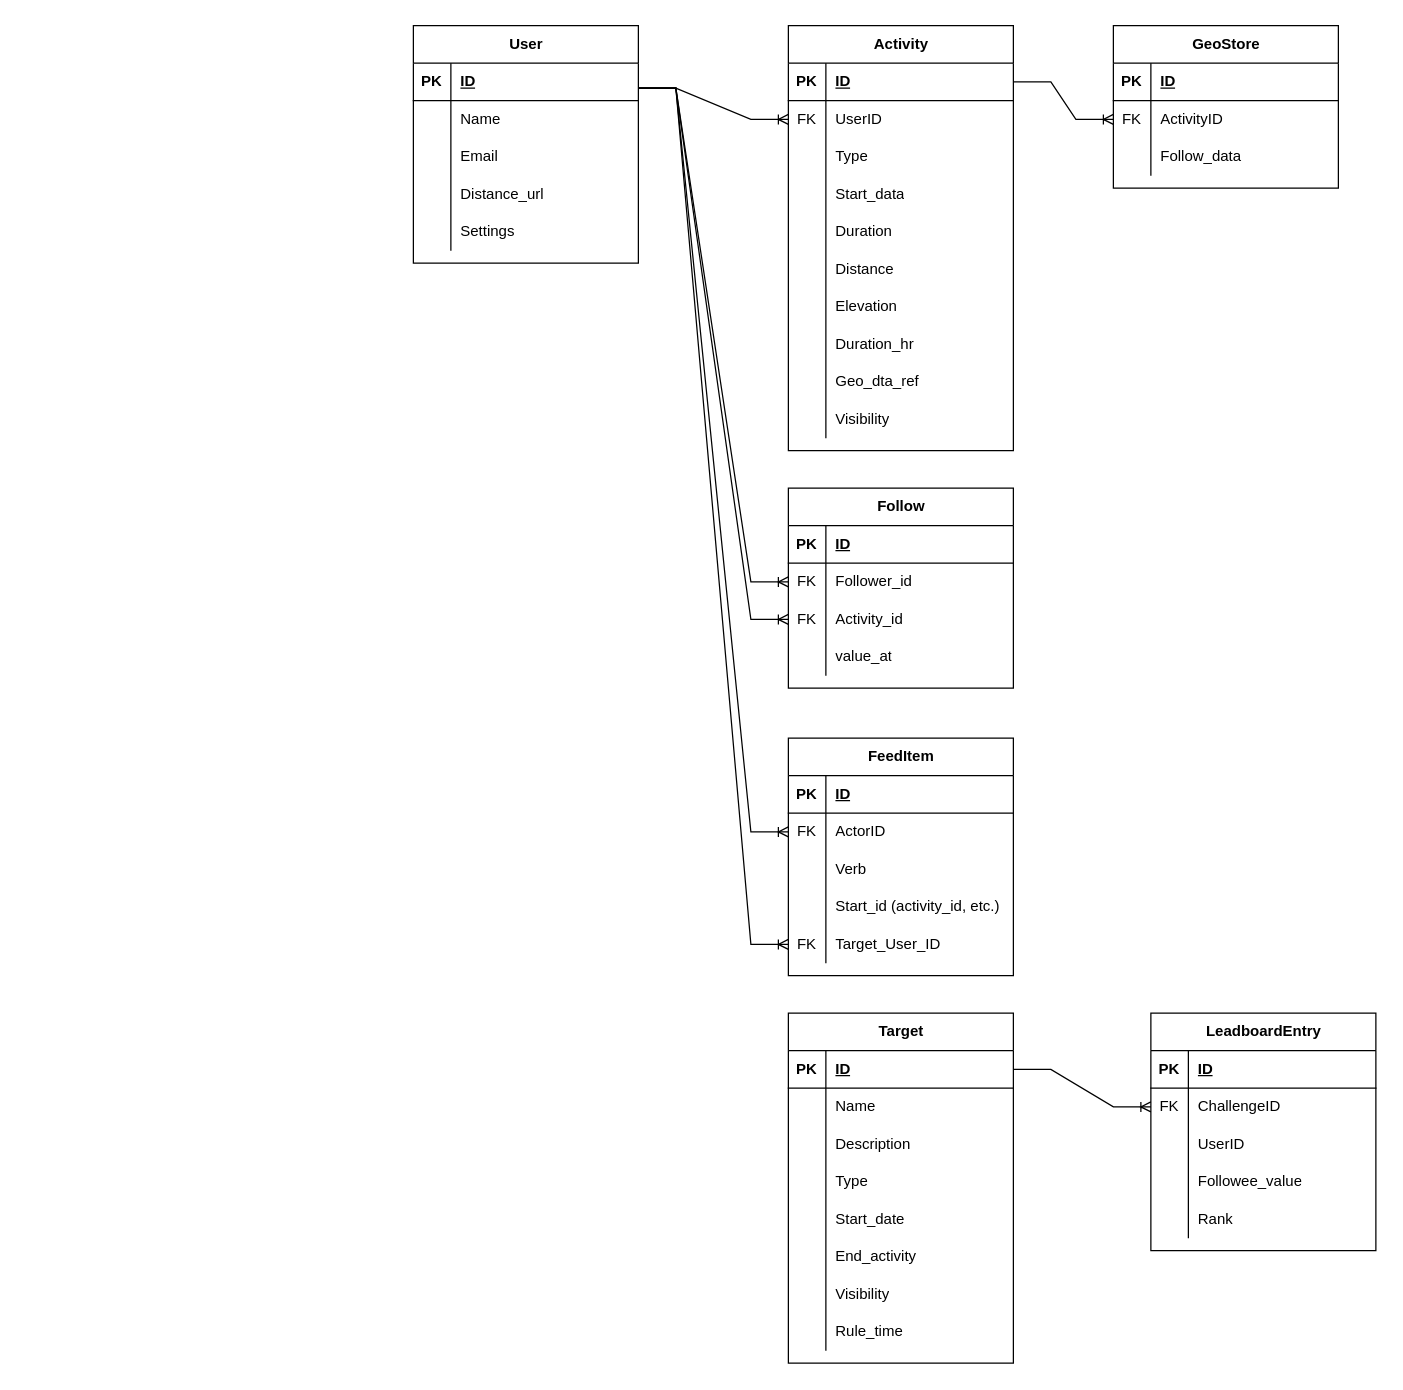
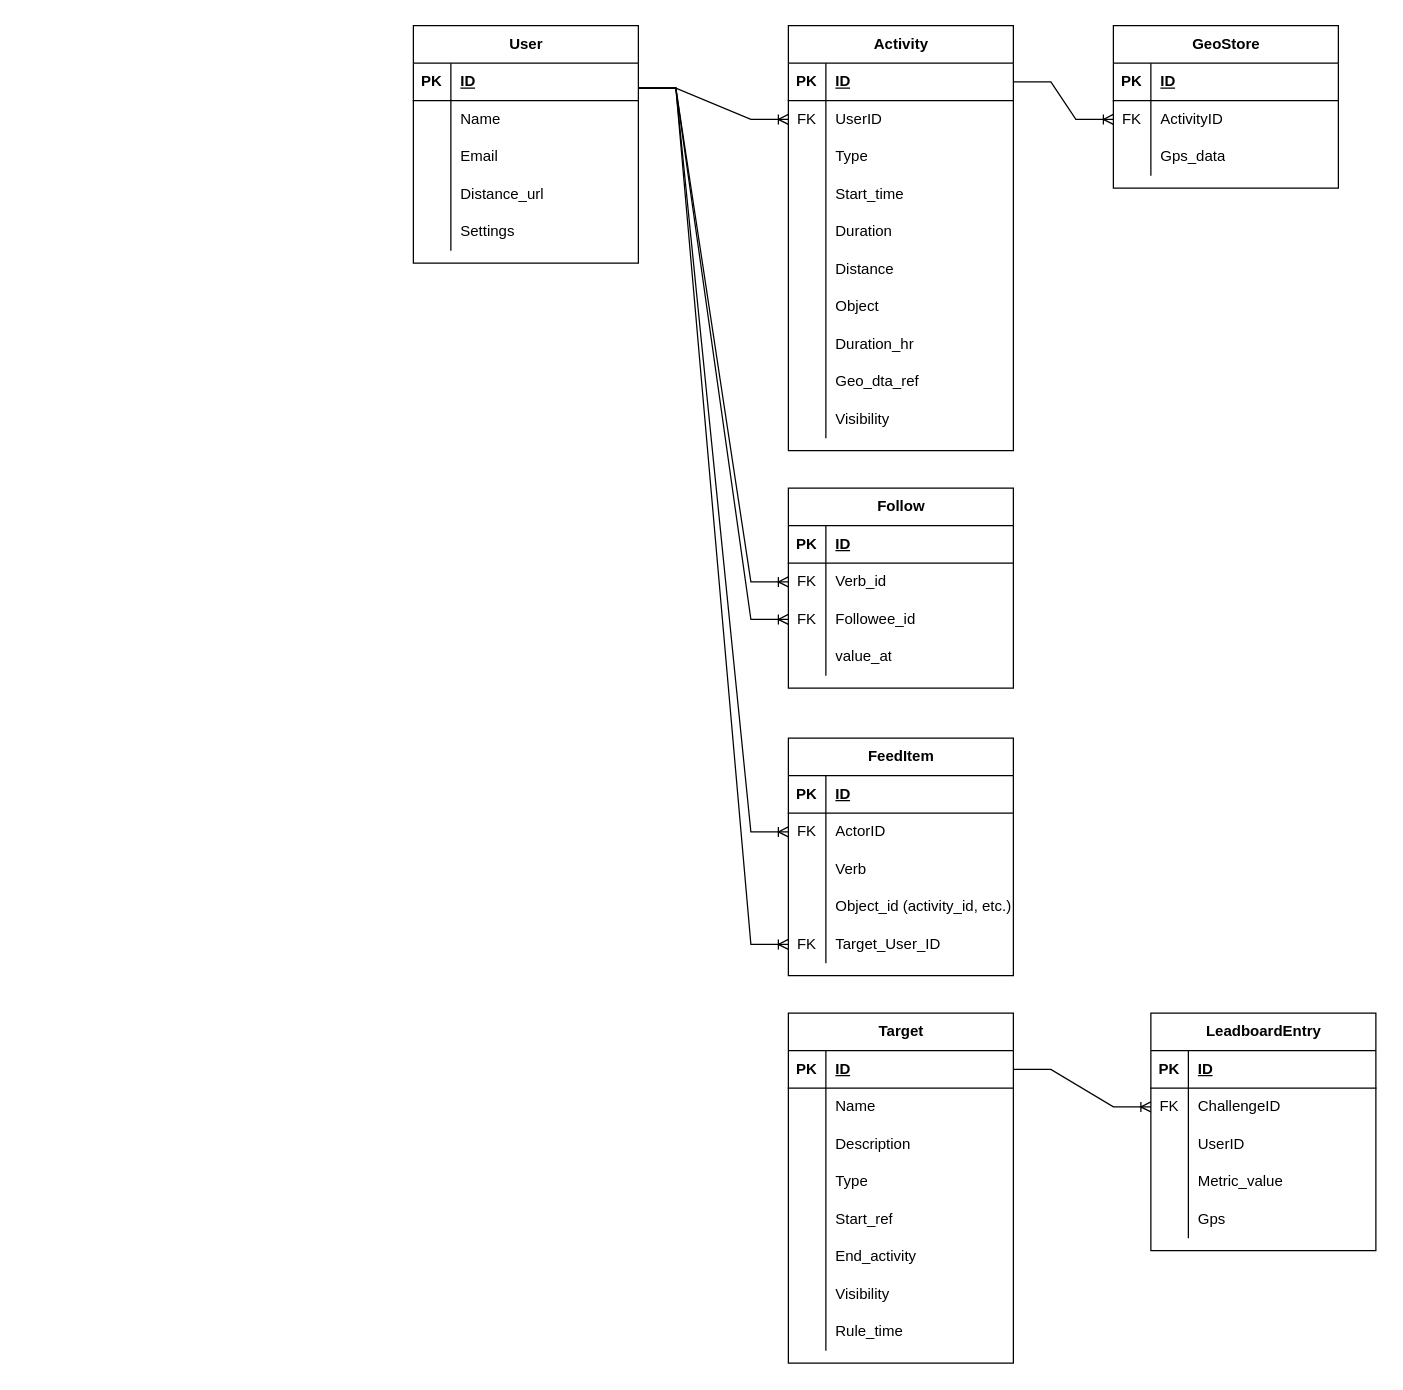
(1203, 157) -> (1194, 157)
(878, 194) -> (876, 194)
(870, 307) -> (861, 307)
(876, 582) -> (863, 582)
(876, 619) -> (876, 619)
(924, 907) -> (924, 907)
(1251, 1182) -> (1245, 1182)
(878, 1219) -> (873, 1219)
(1215, 1219) -> (1211, 1219)
